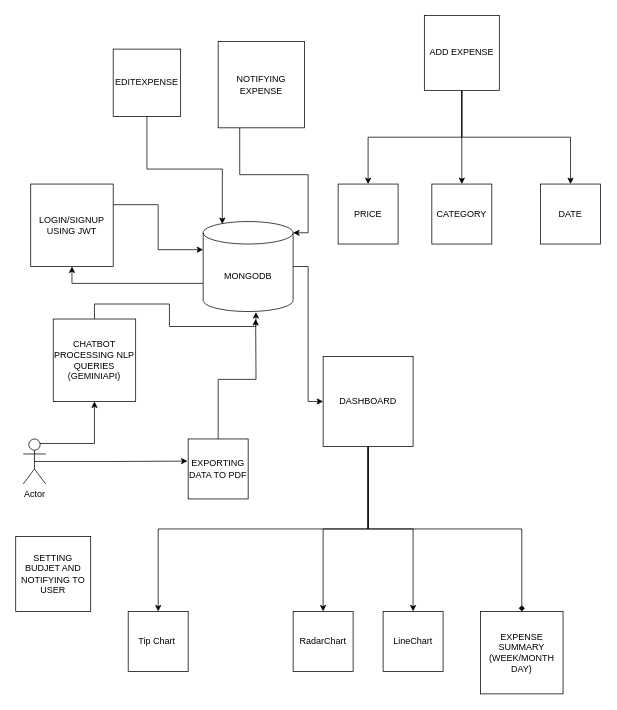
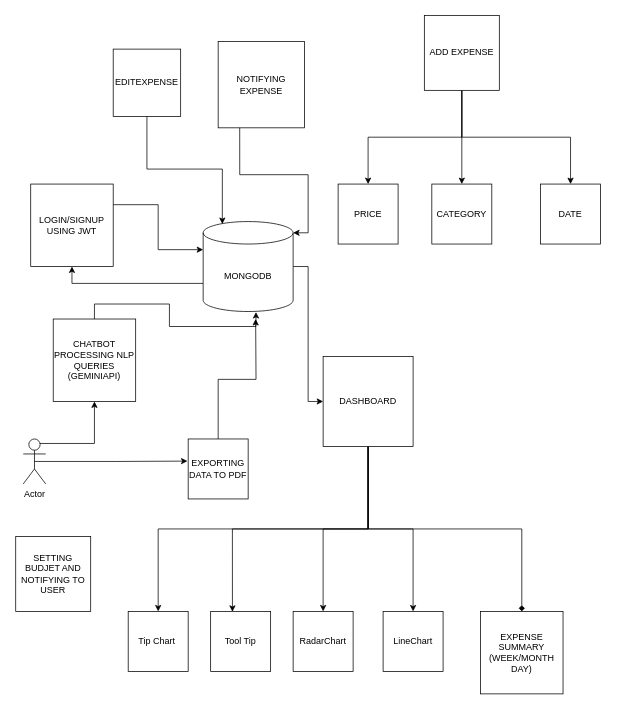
none -> (232, 569)
none -> (240, 642)
